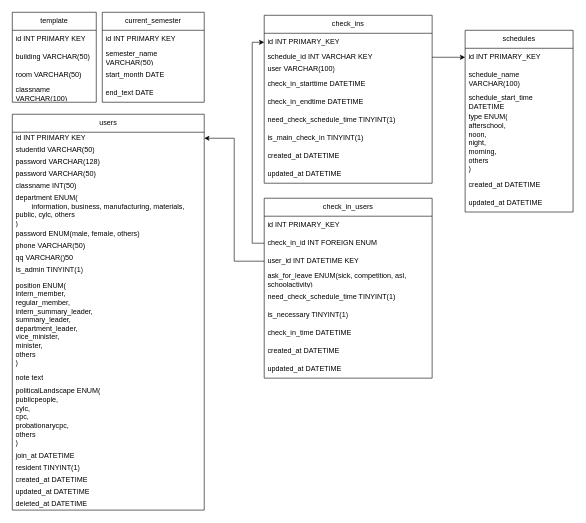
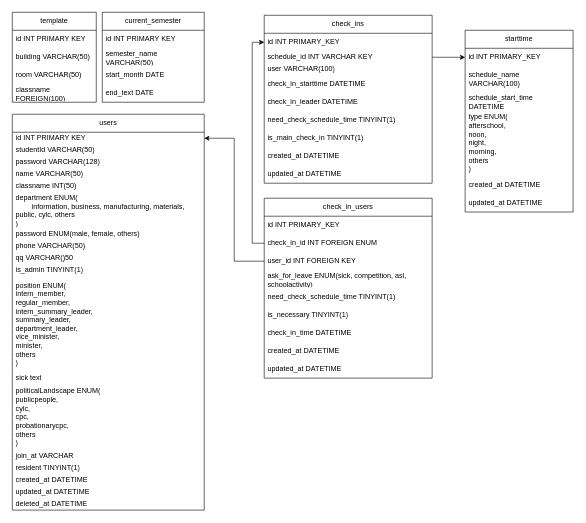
(519, 39) -> (519, 39)
(55, 93) -> (55, 93)
(315, 102) -> (313, 102)
(55, 174) -> (47, 174)
(313, 261) -> (311, 261)
(33, 378) -> (32, 378)
(46, 456) -> (44, 456)
